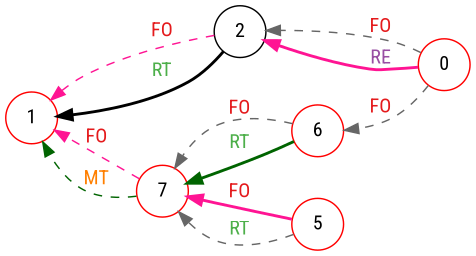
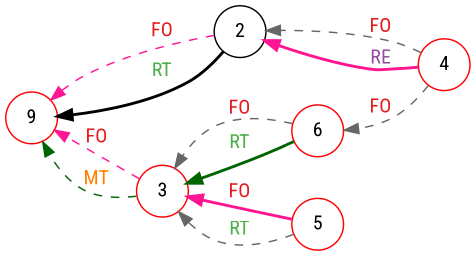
(444, 65) -> (444, 65)
(32, 118) -> (32, 118)
(162, 191) -> (162, 191)
